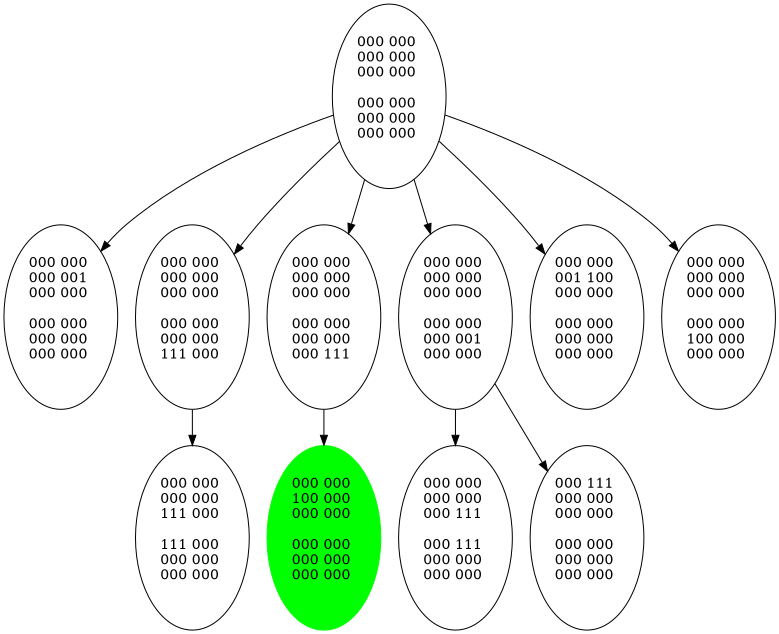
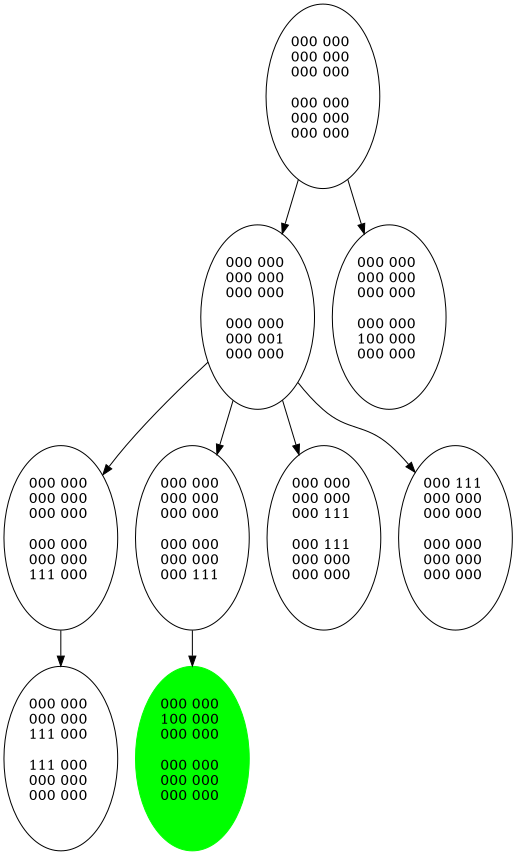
(288, 192) -> (157, 412)
(358, 202) -> (226, 422)
(61, 317) -> none
(587, 317) -> none
